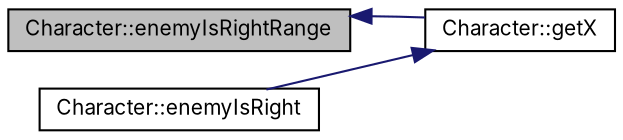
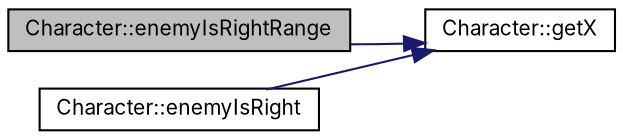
(398, 17) -> (377, 44)
